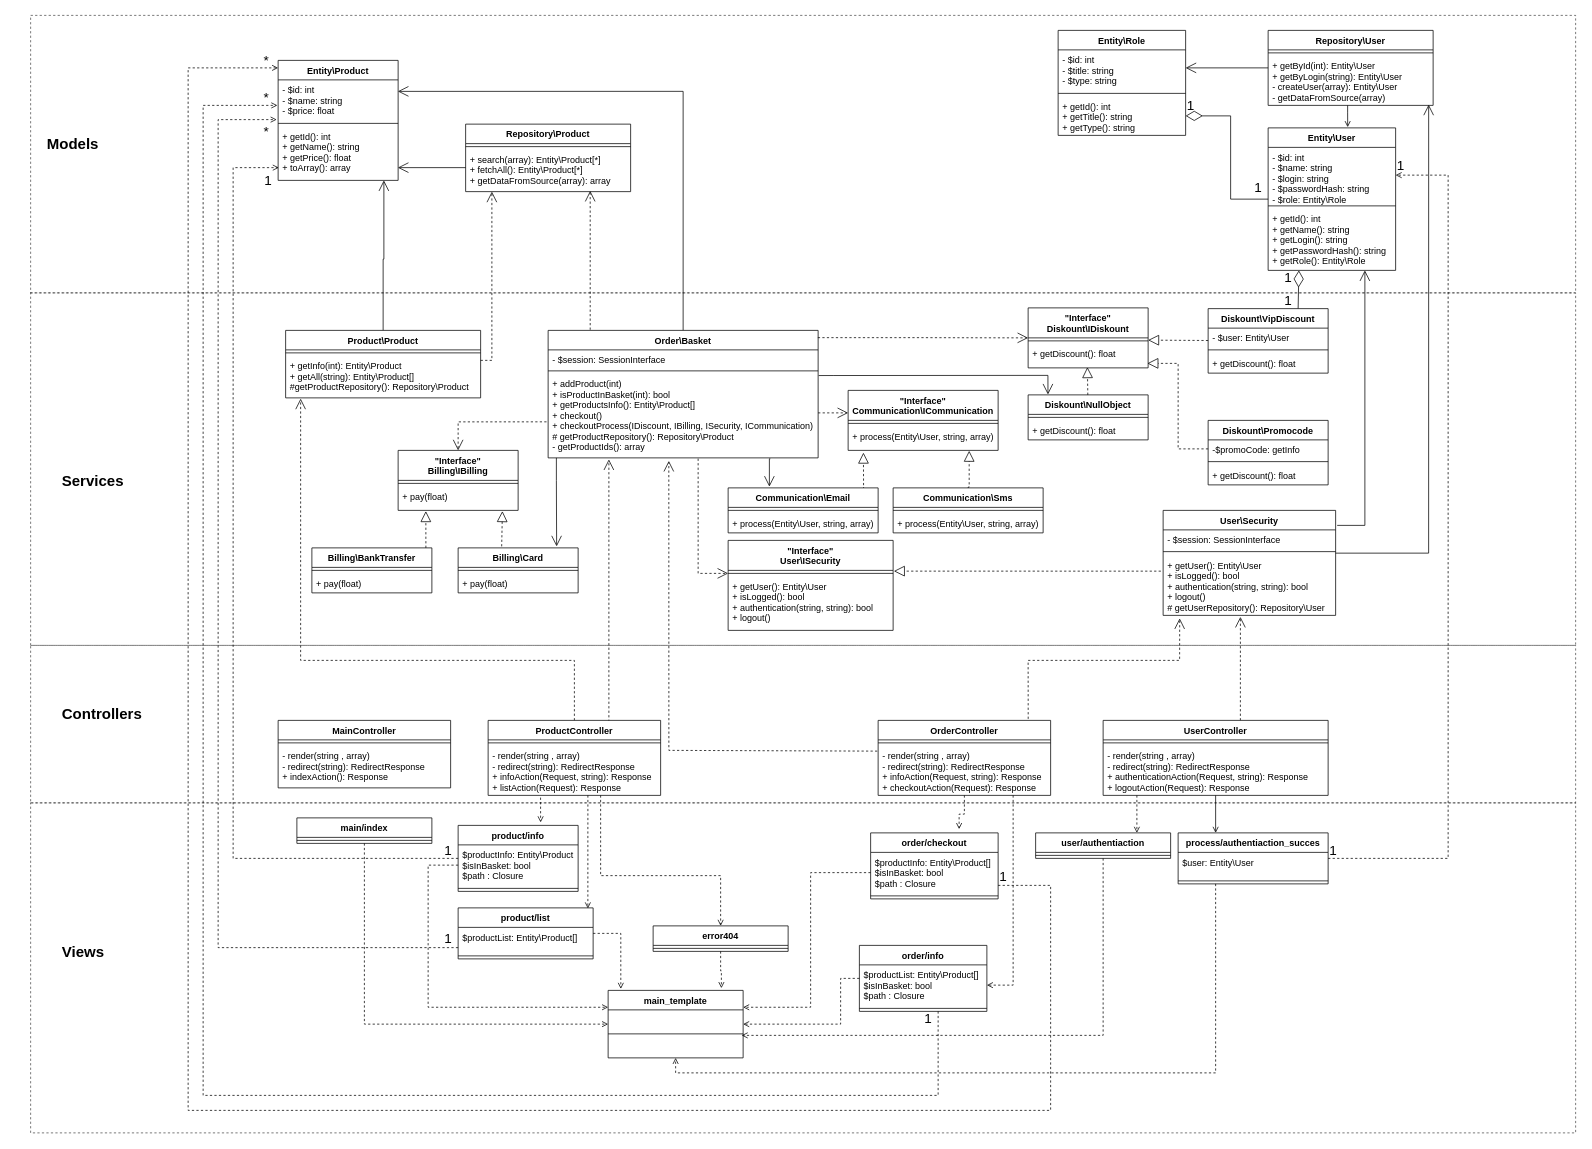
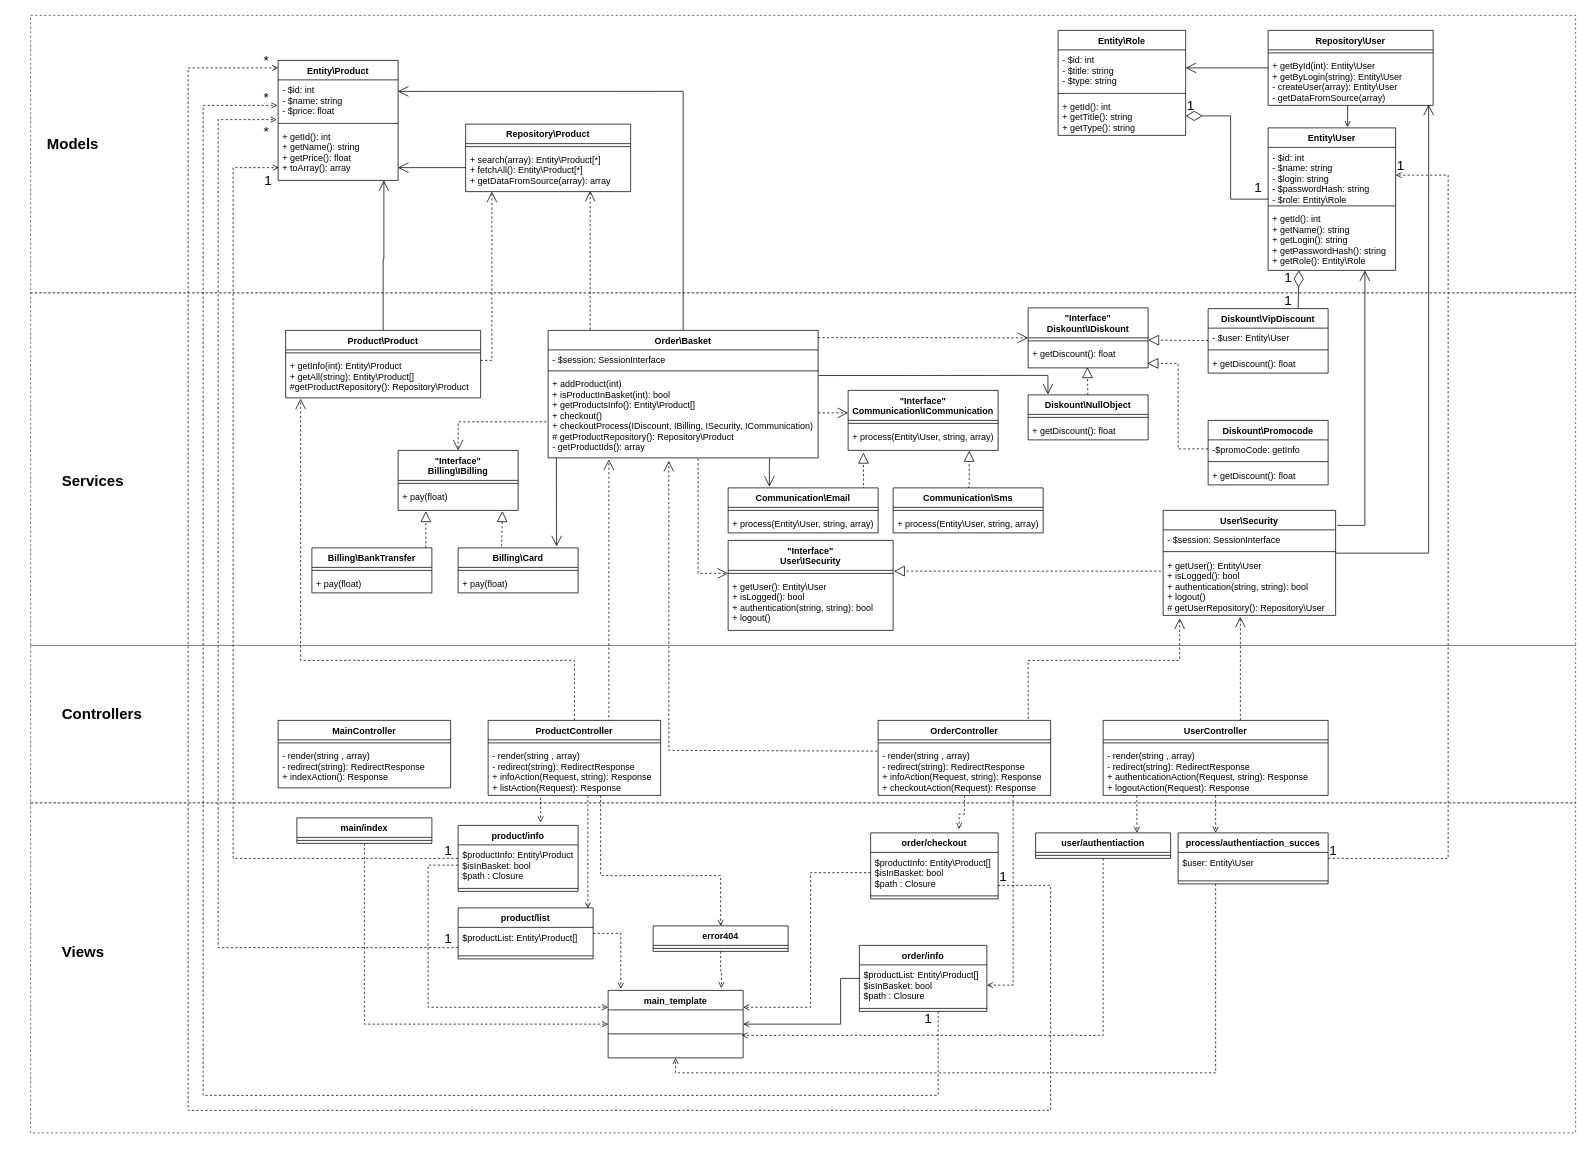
(1215, 814) -> (1215, 814)
(824, 1024) -> (824, 1024)
